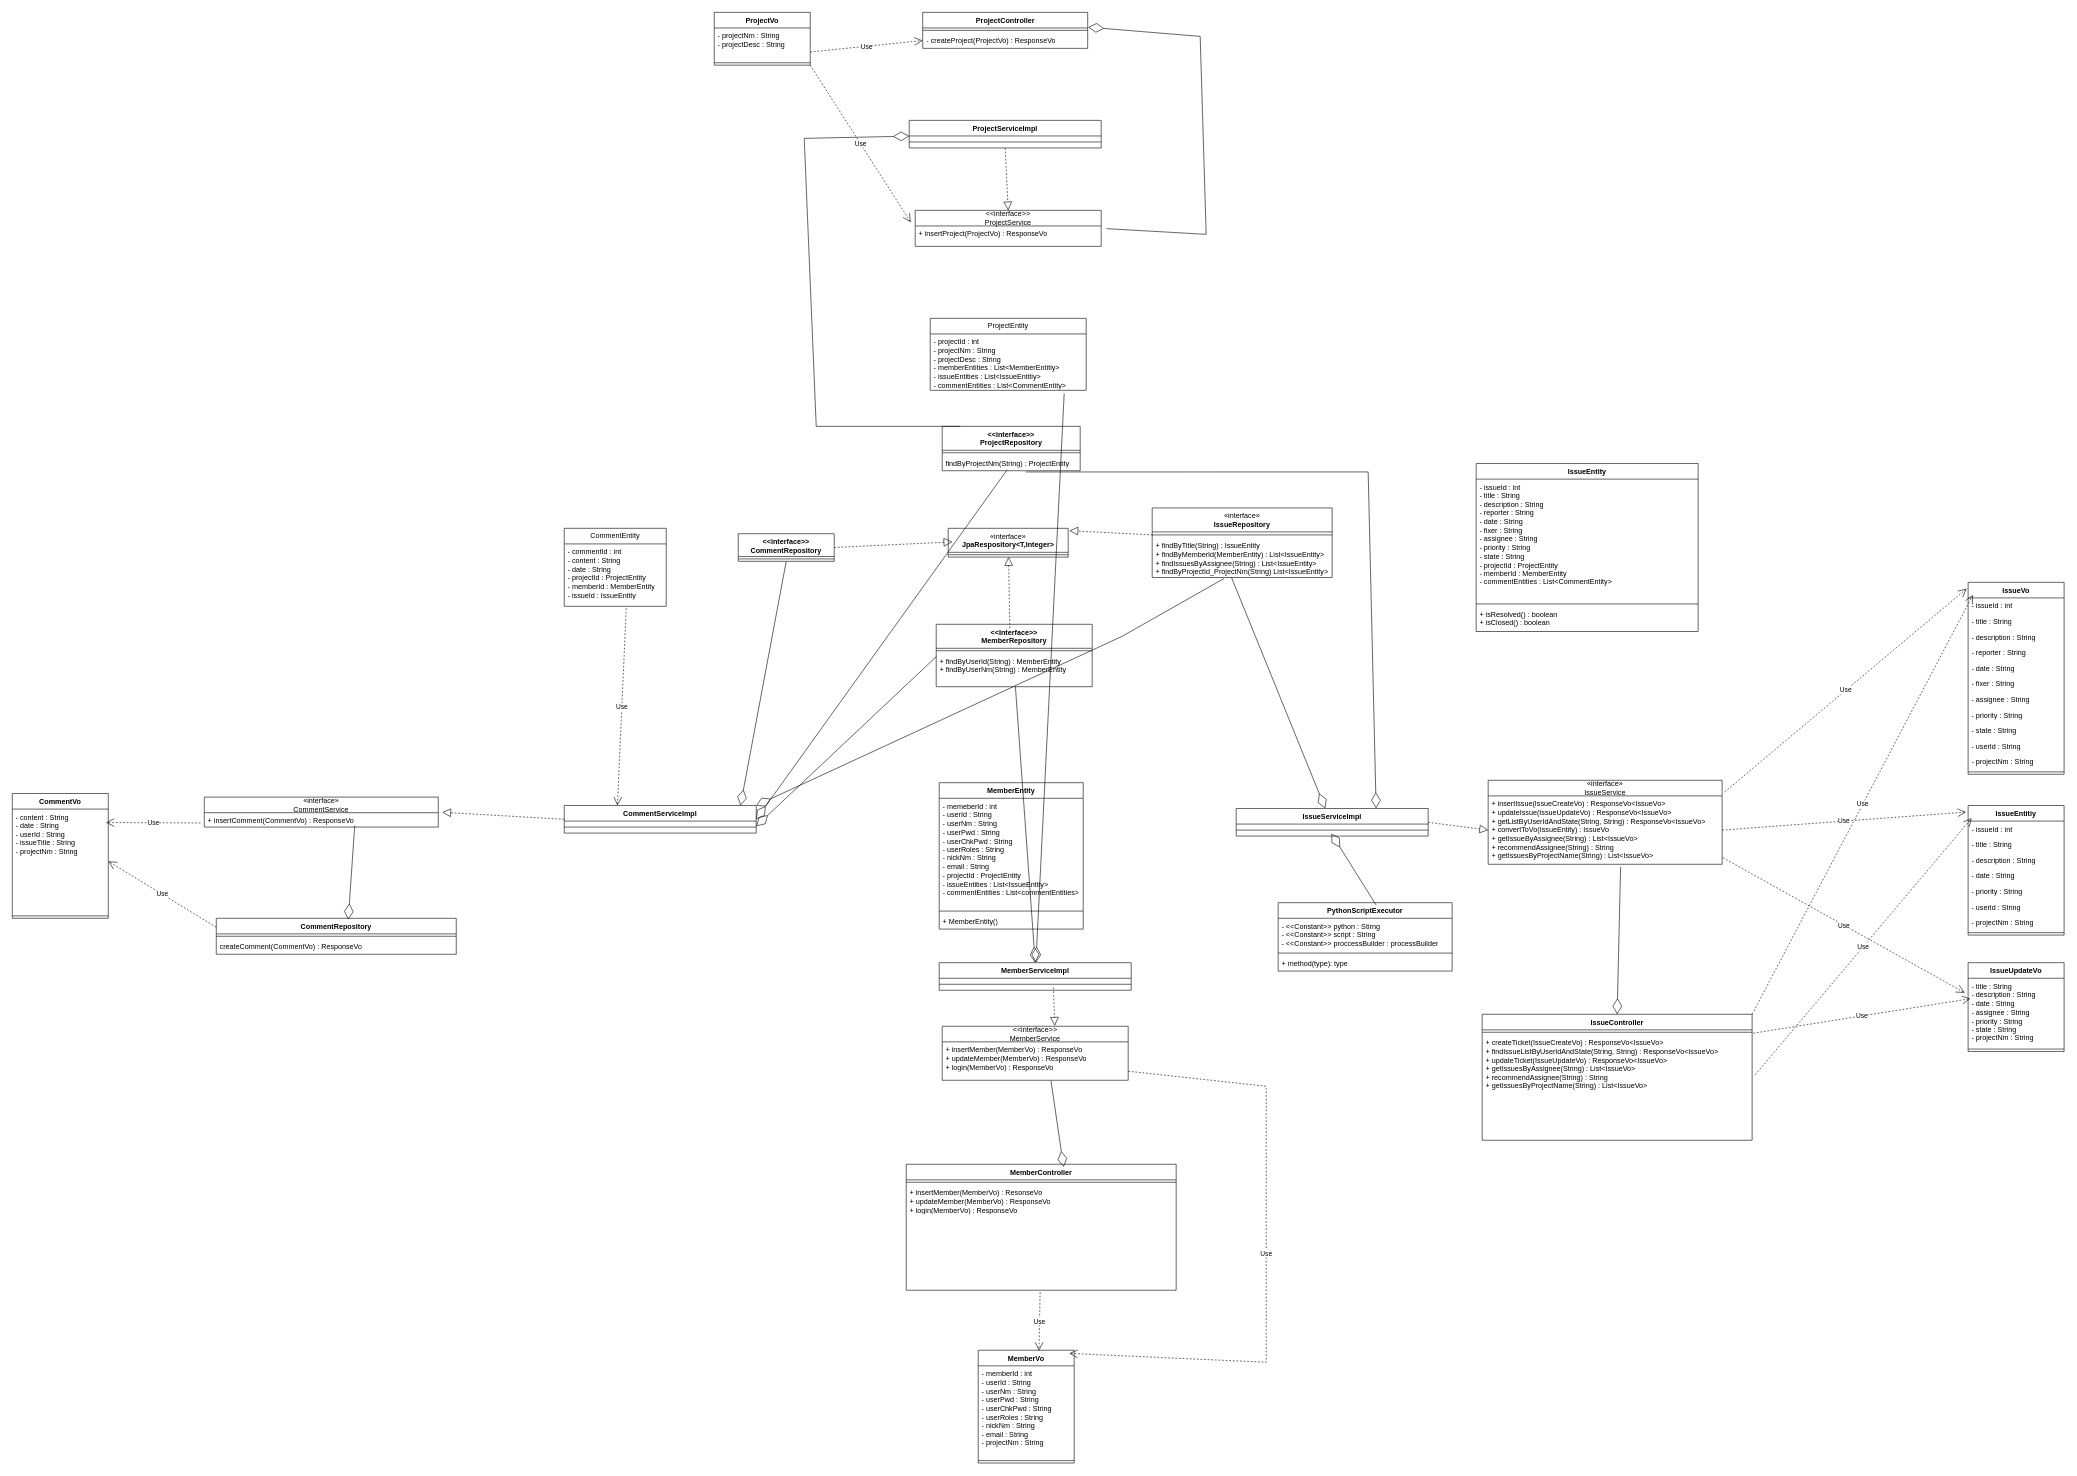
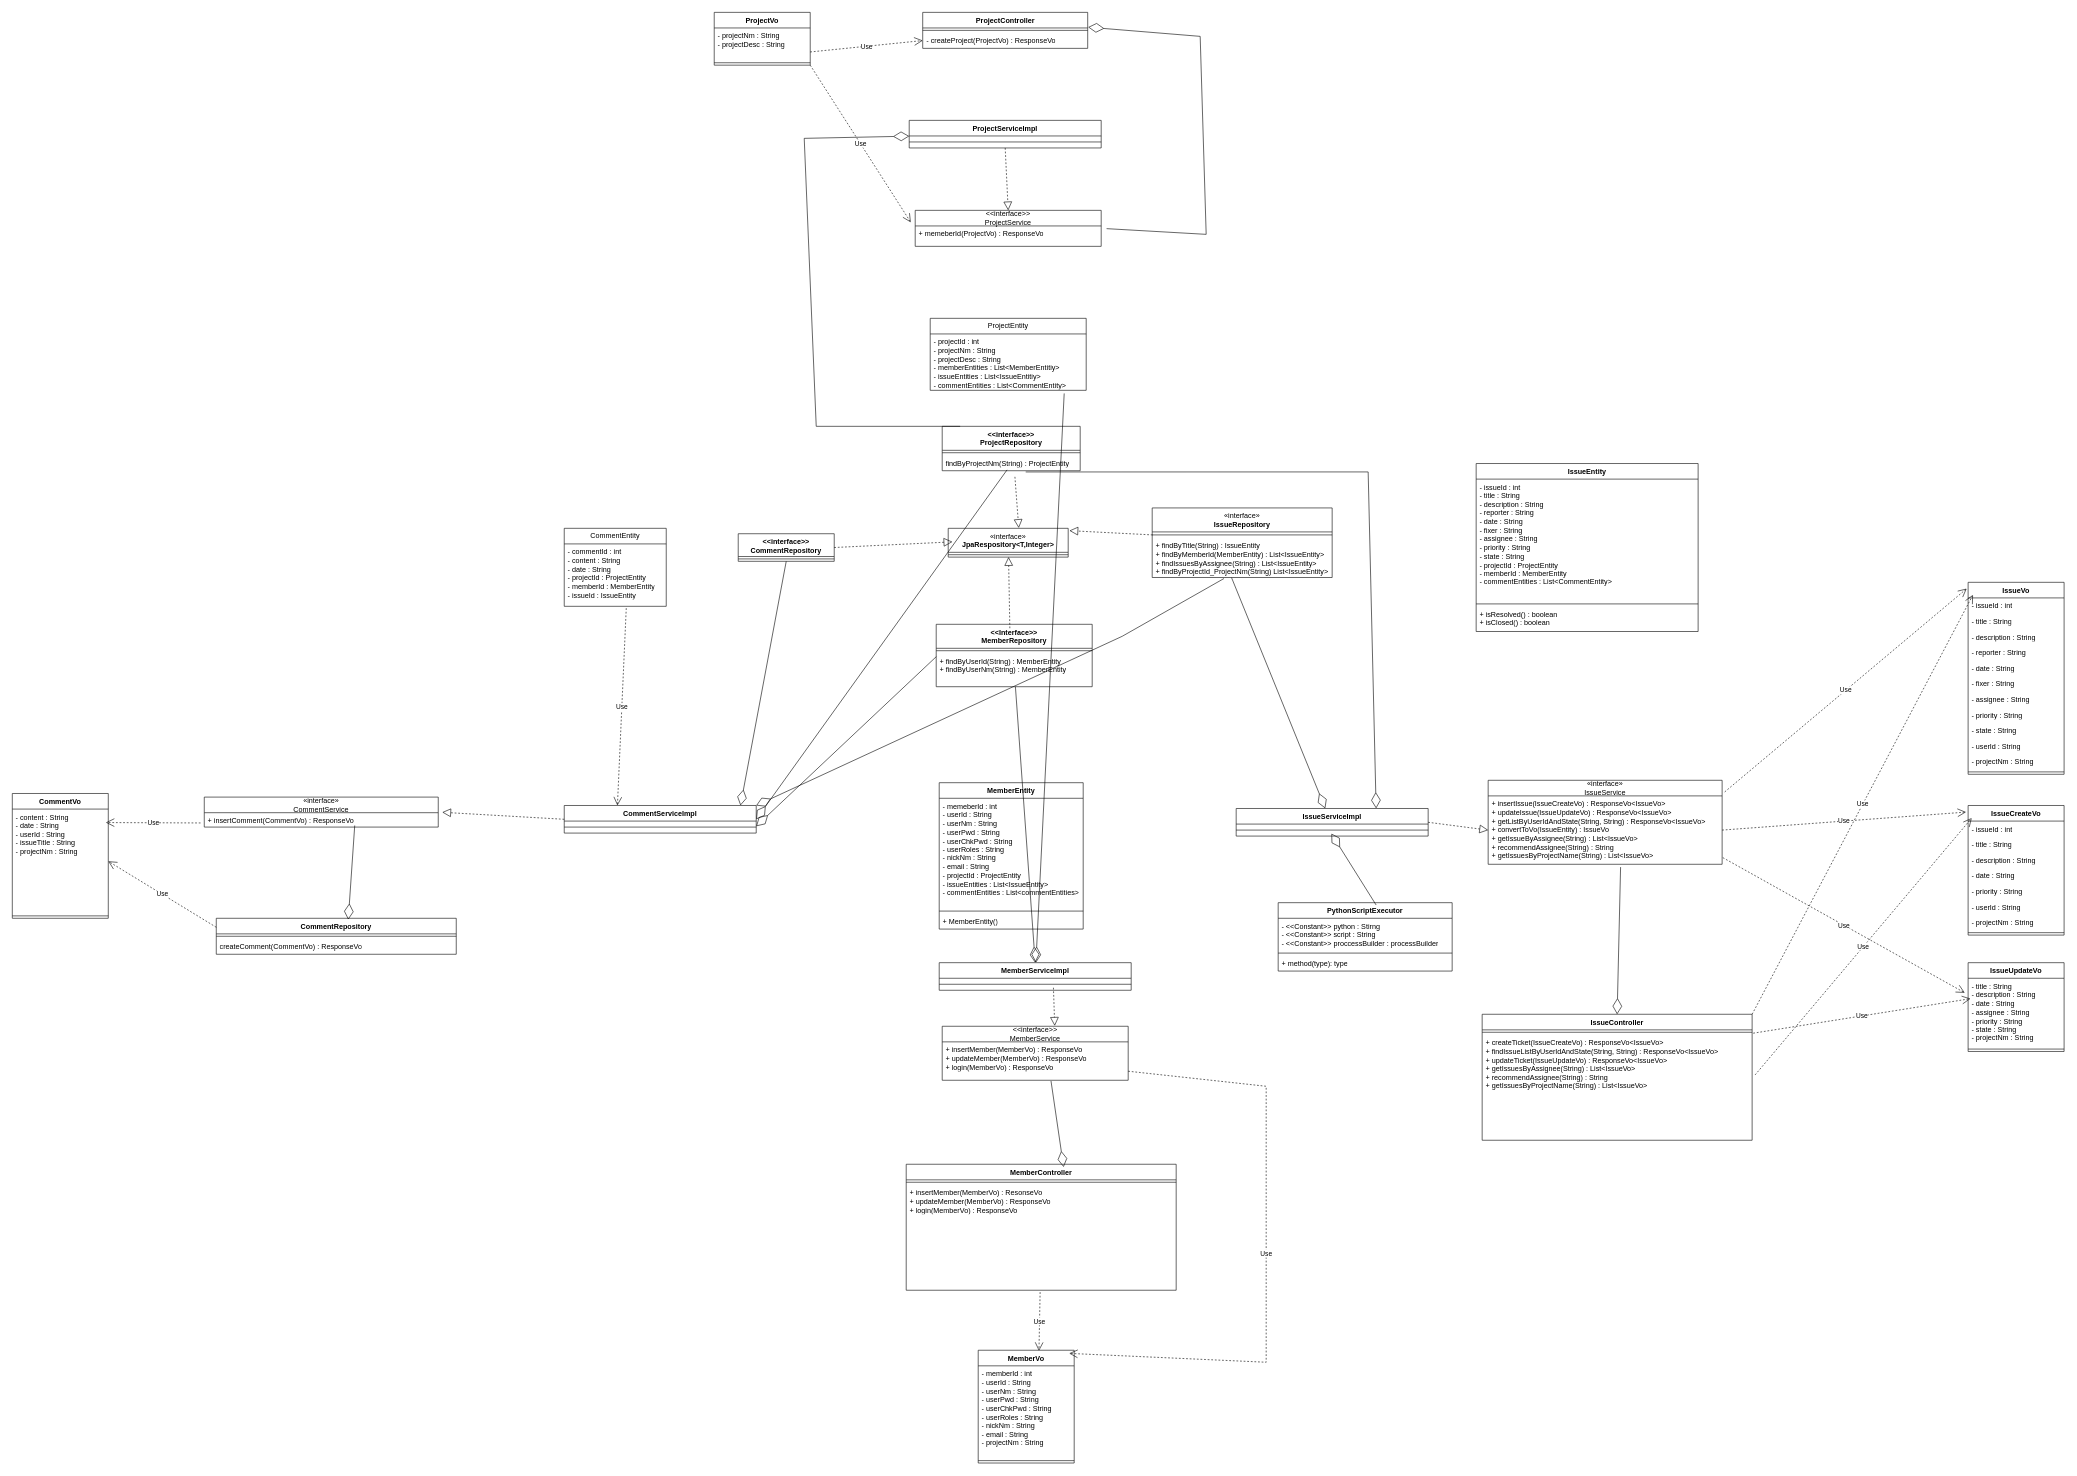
(993, 234) -> (986, 234)
none -> (1017, 498)
(2016, 814) -> (2016, 814)
